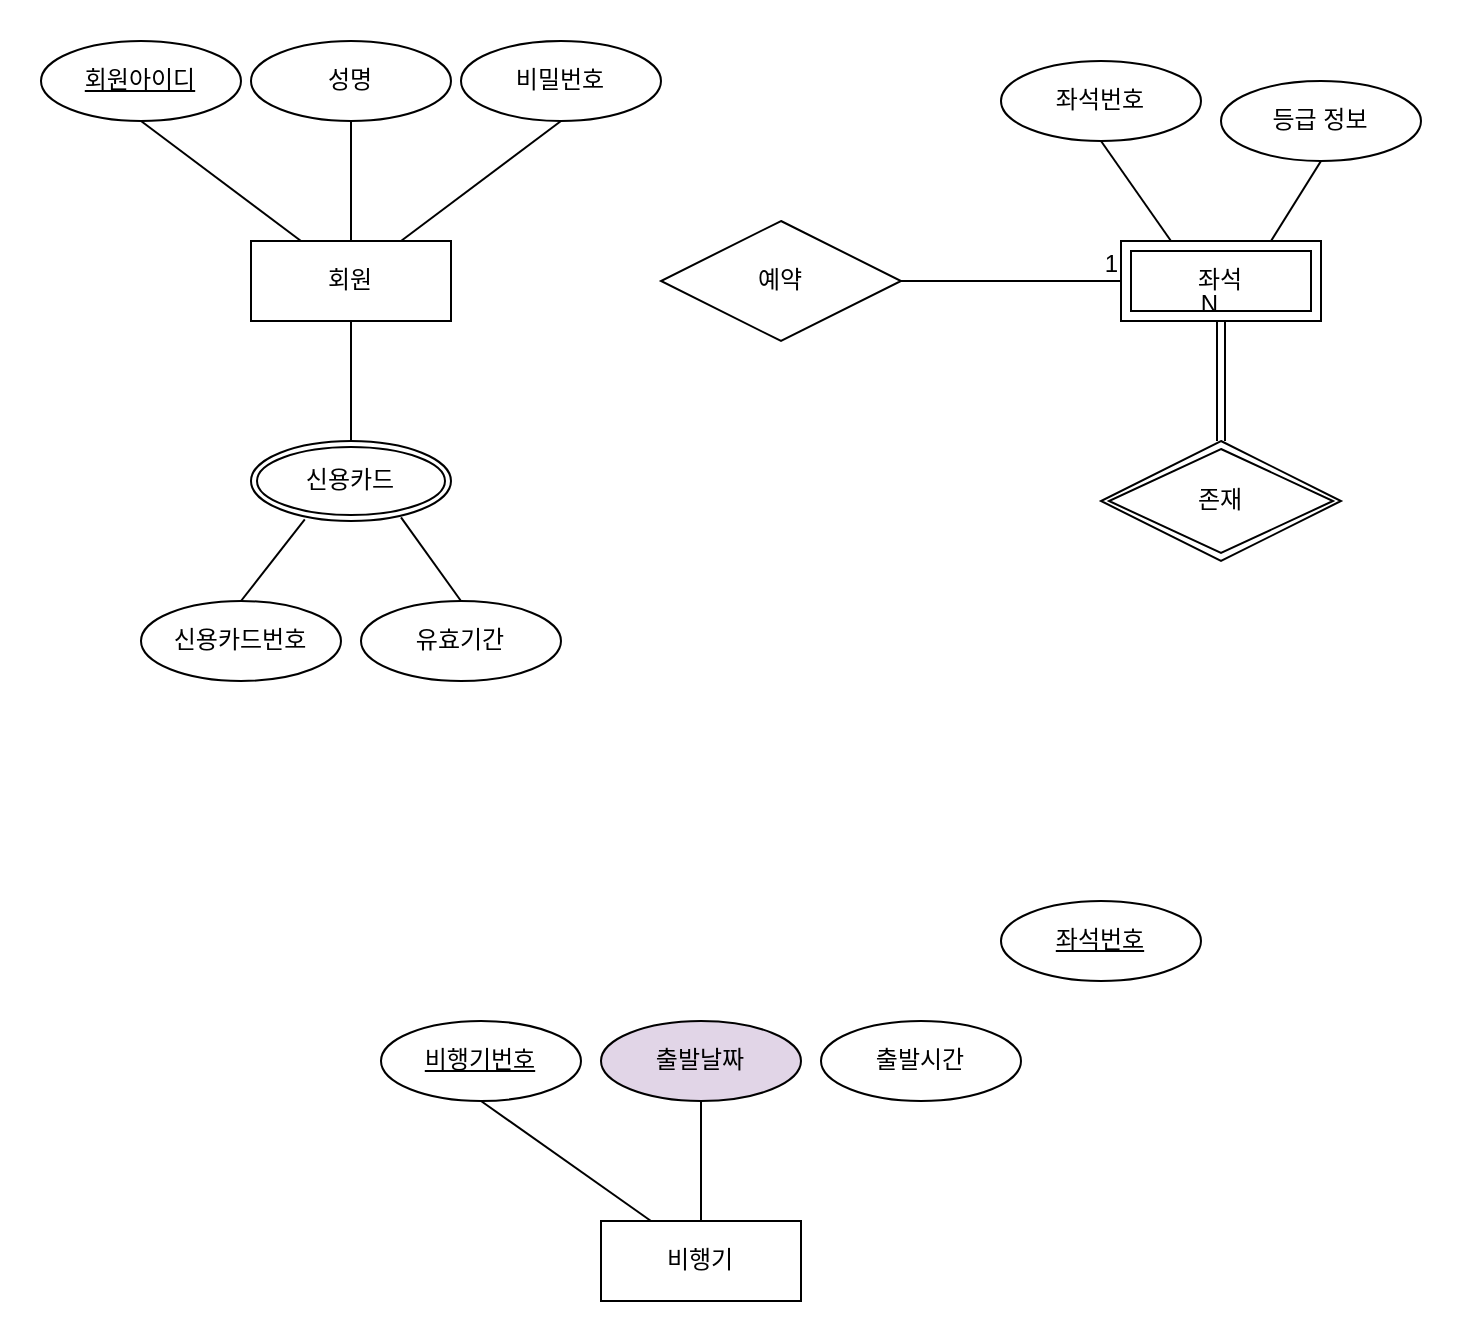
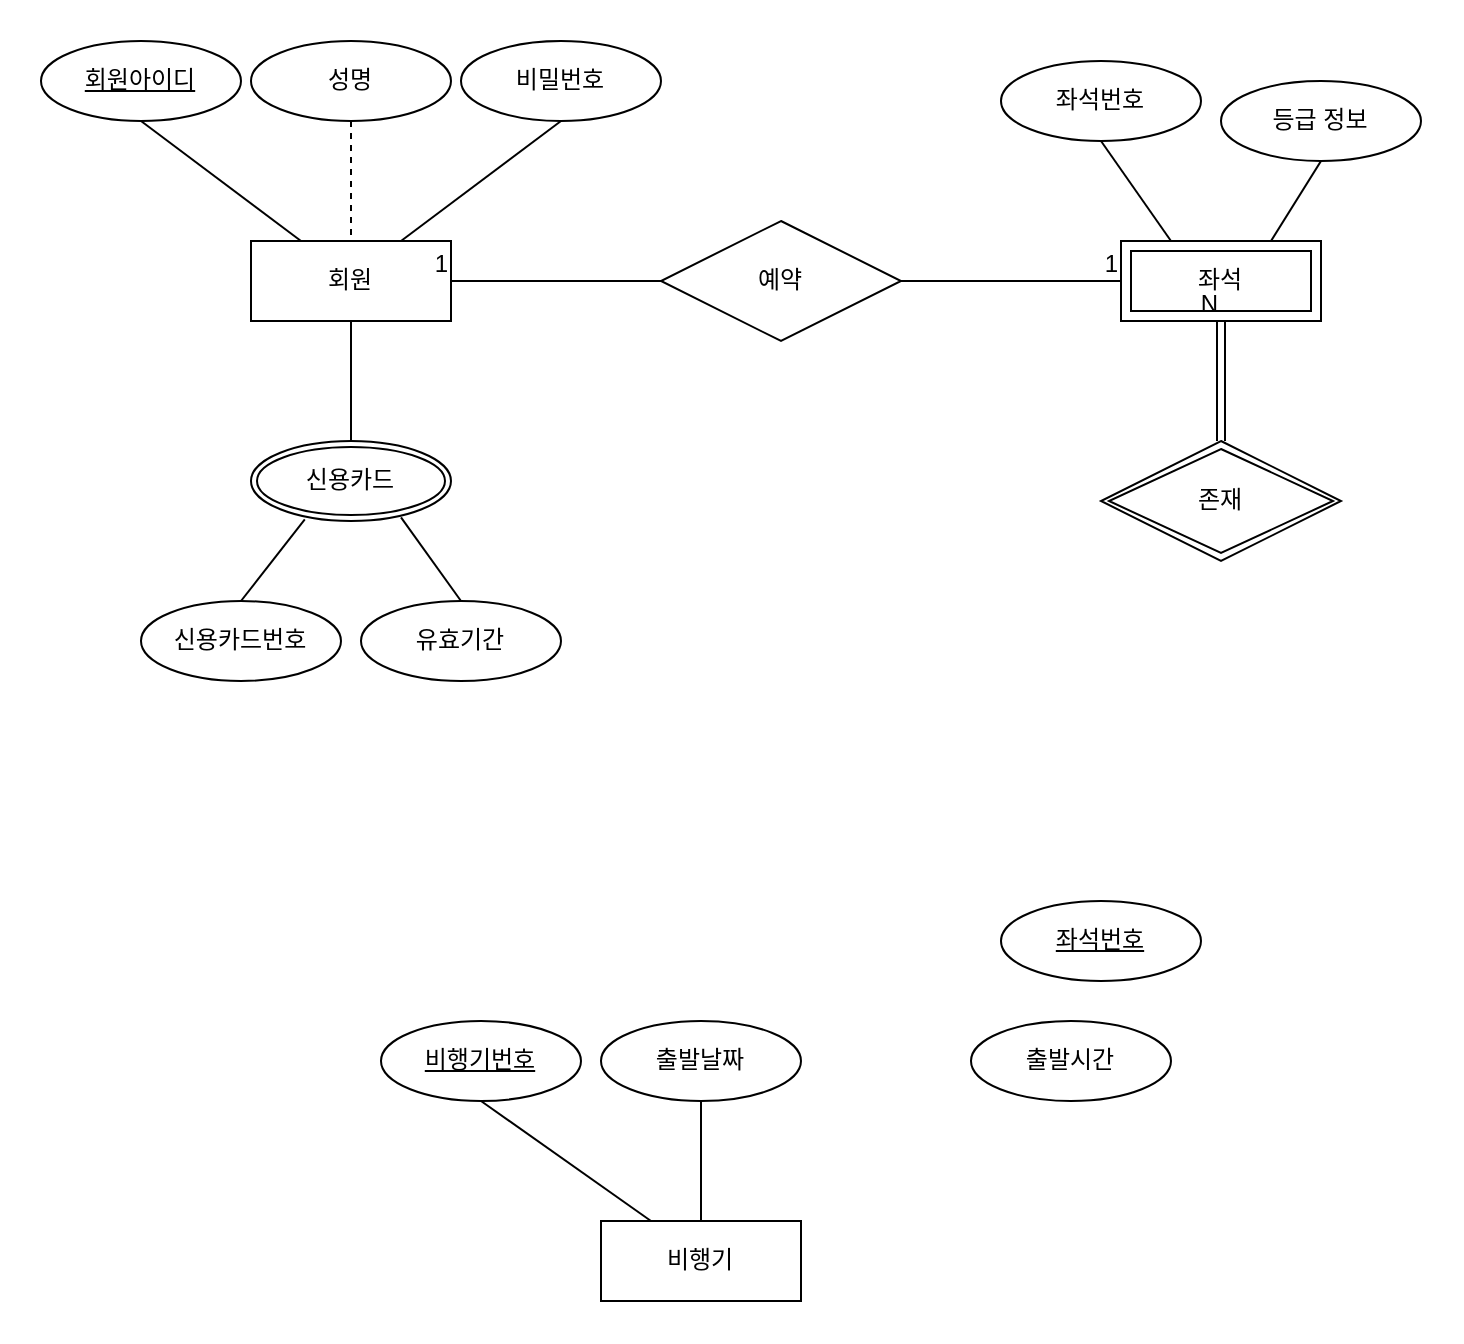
(351, 182) -> (351, 182)
none -> (556, 281)
(701, 1061) -> (701, 1061)
(921, 1061) -> (1071, 1061)
